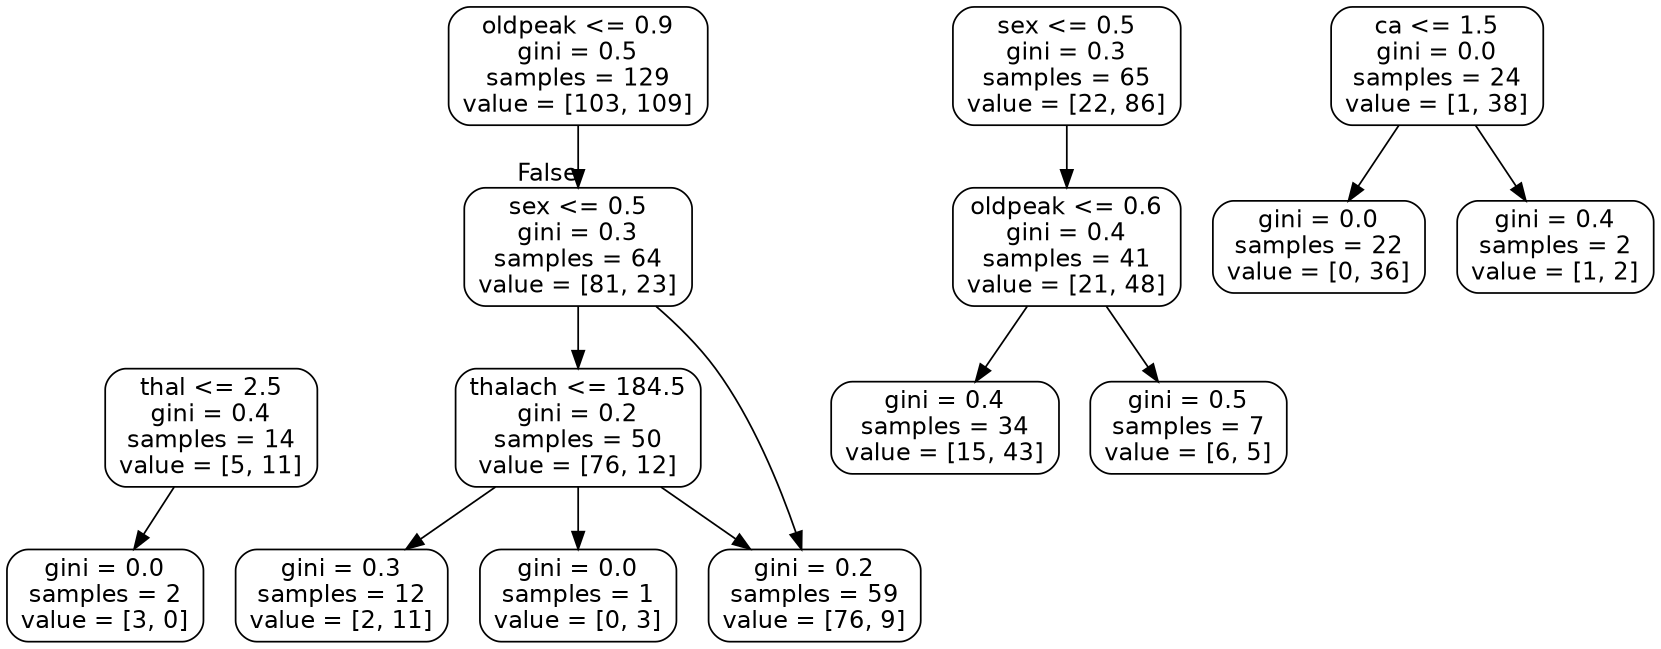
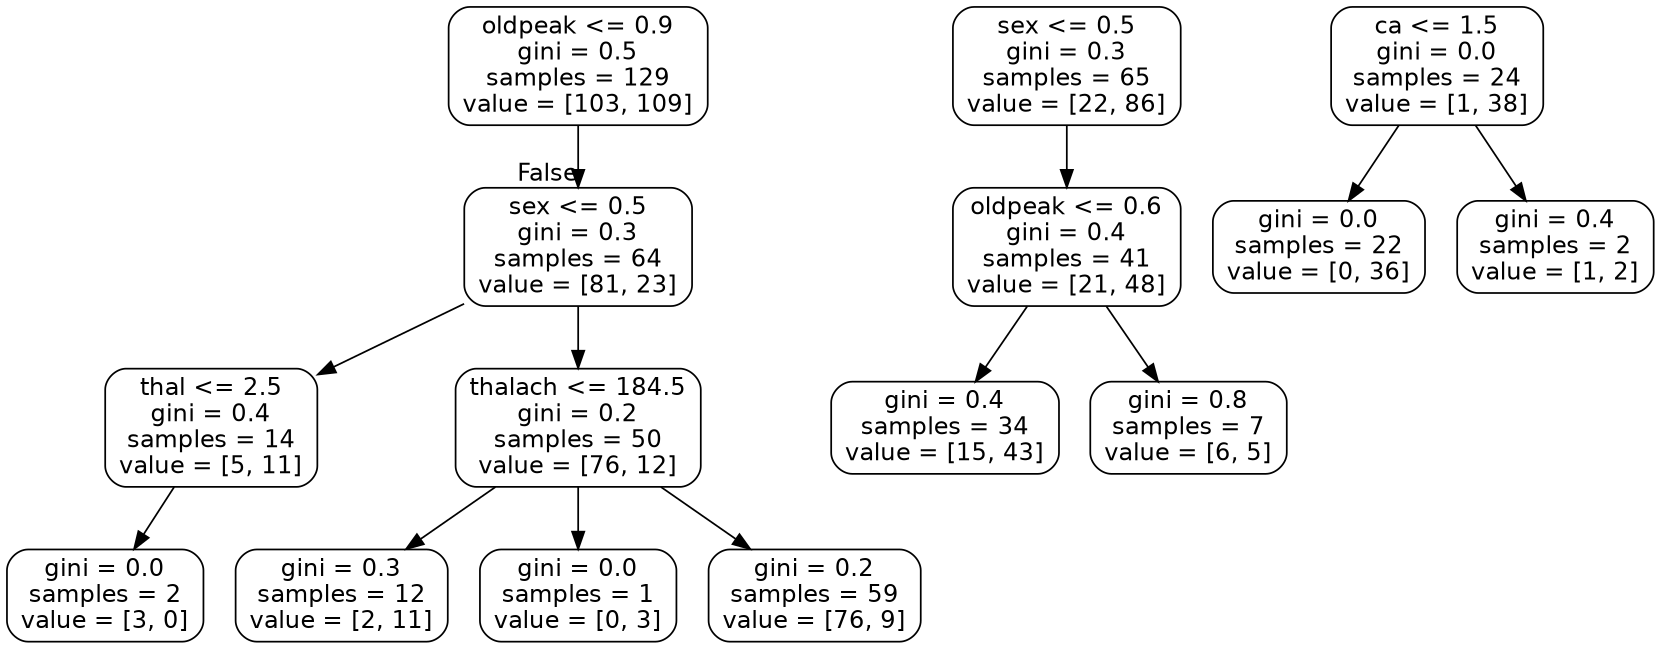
(742, 409) -> (399, 335)
(1189, 428) -> (1189, 428)
